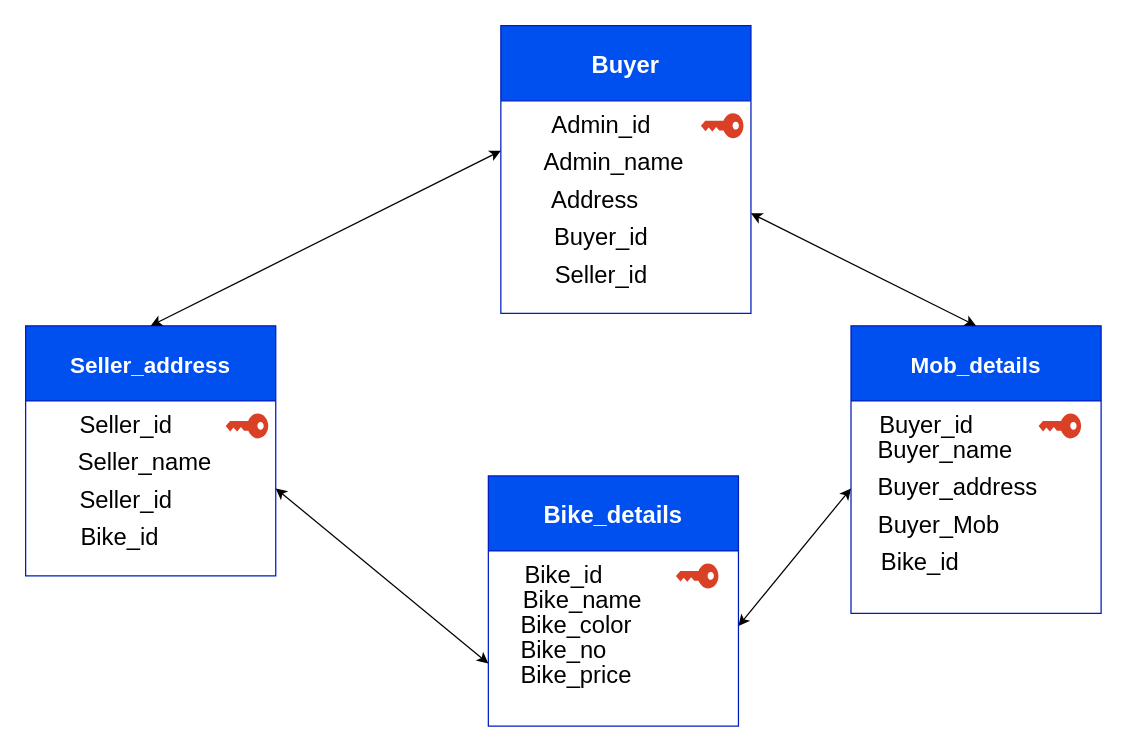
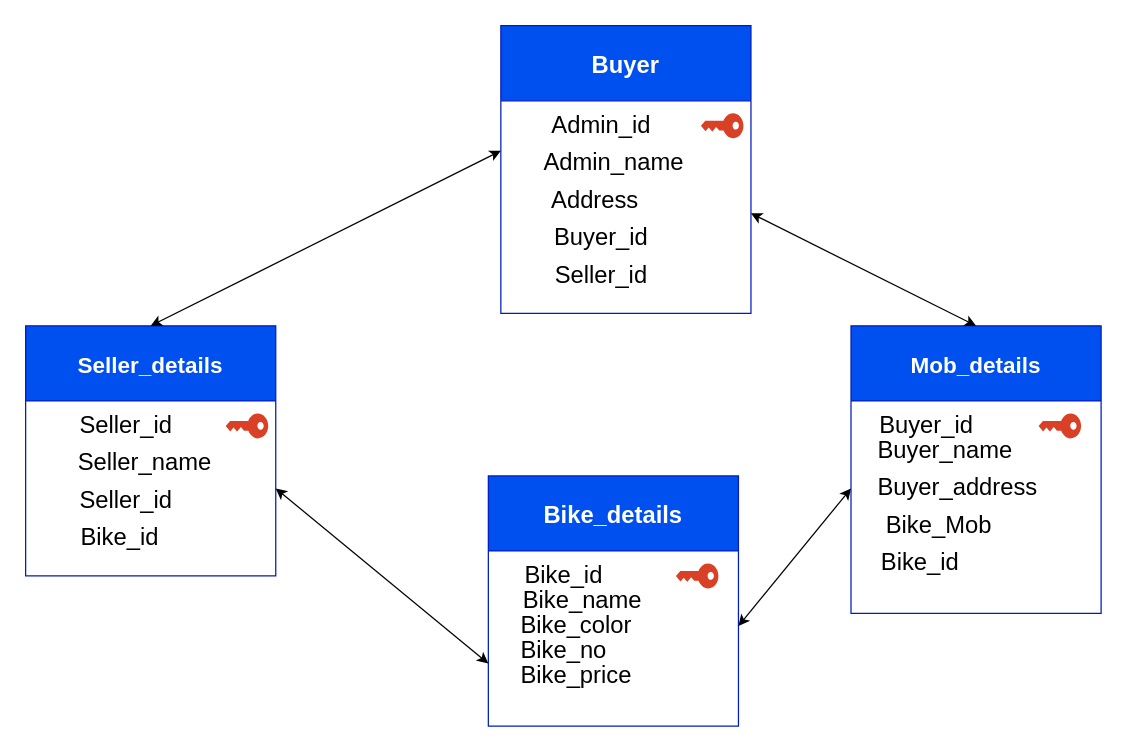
(150, 365) -> (150, 365)
(939, 526) -> (939, 526)
